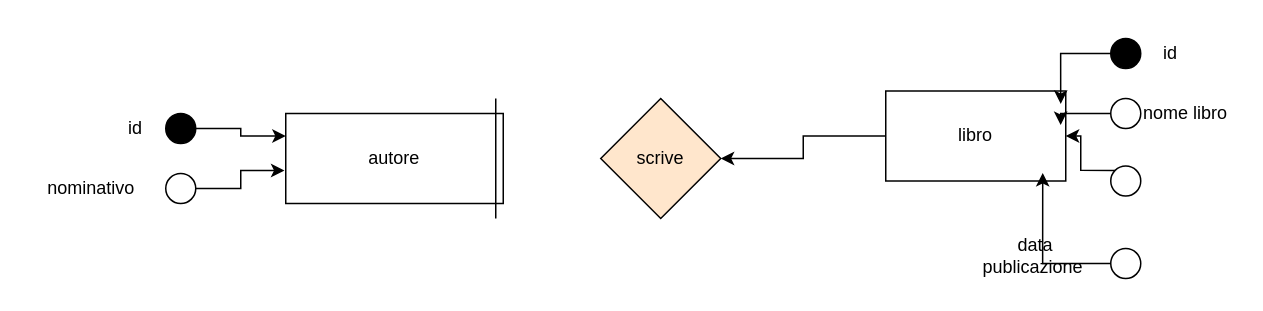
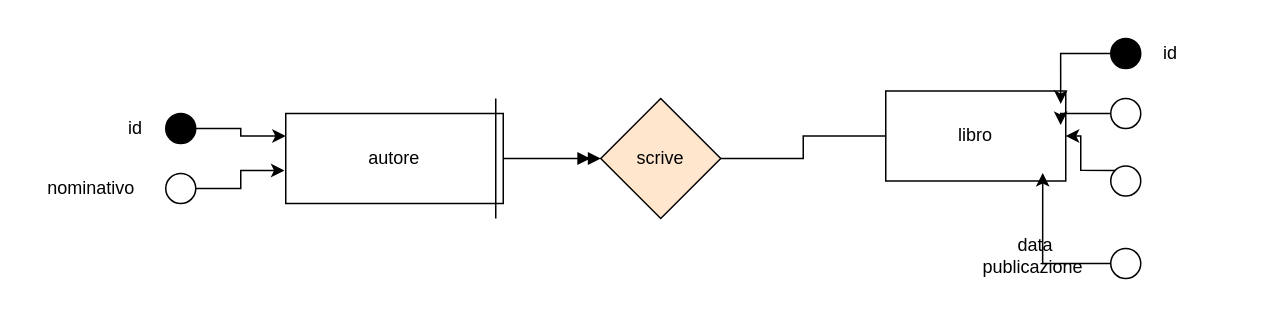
(1186, 113) -> none
none -> (541, 158)
(732, 158) -> (727, 158)
